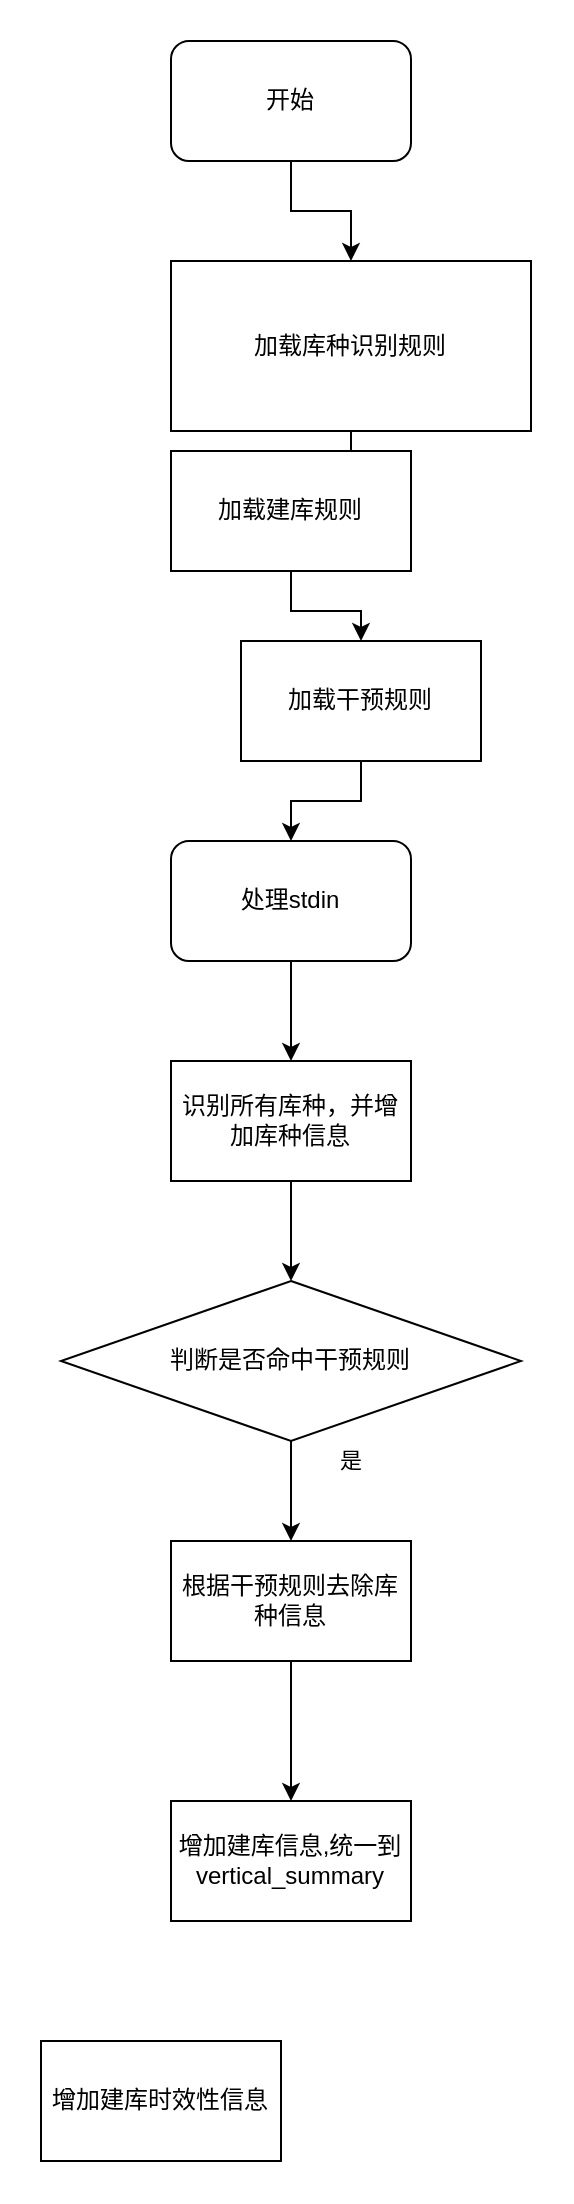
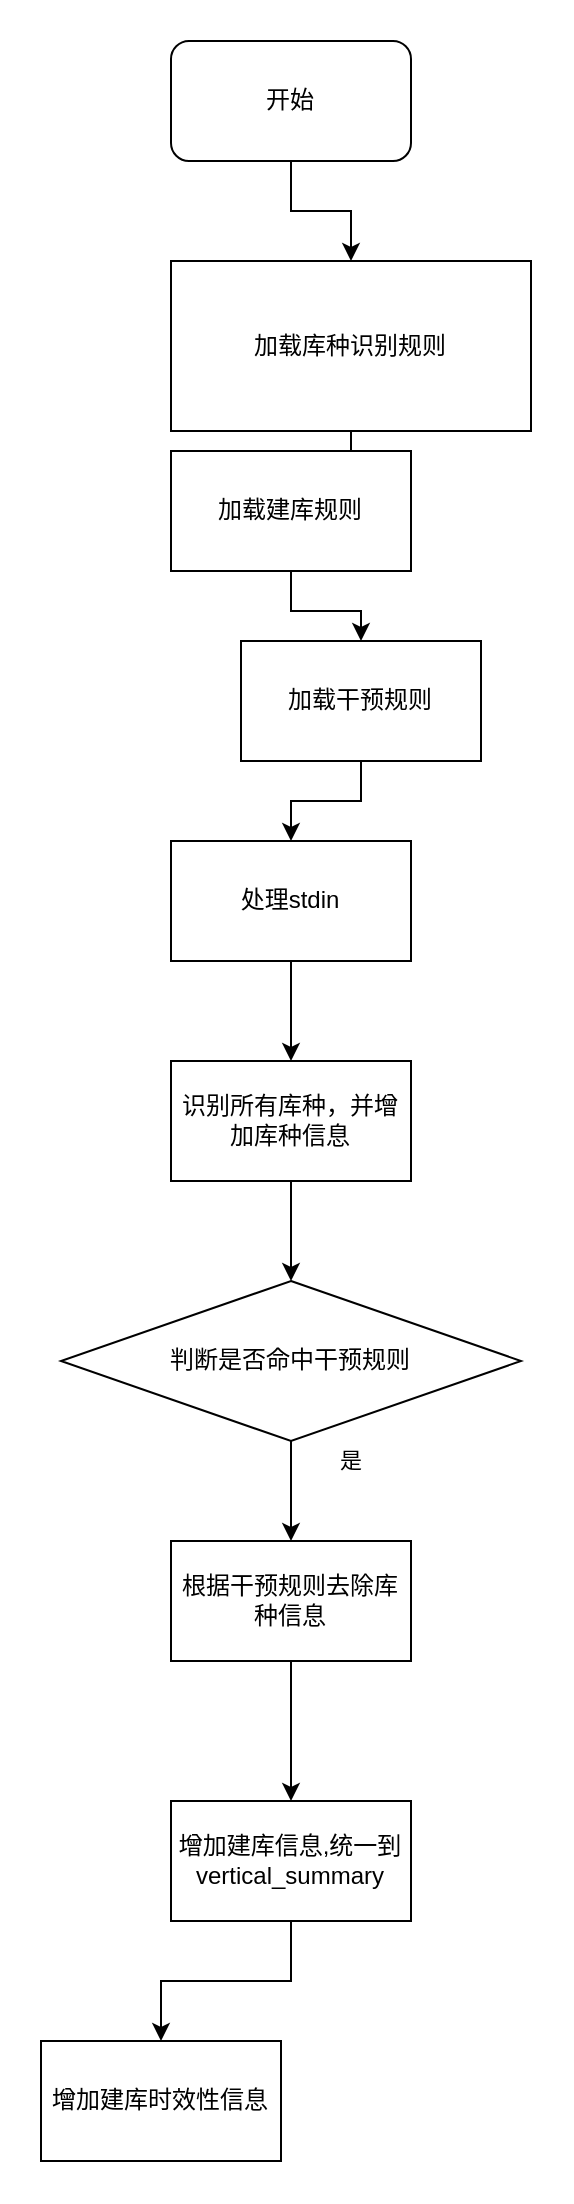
(291, 901) -> (291, 901)
none -> (233, 1981)
